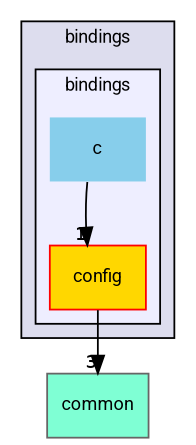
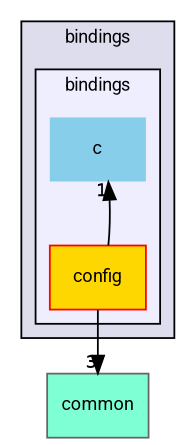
(86, 205) -> (110, 223)
